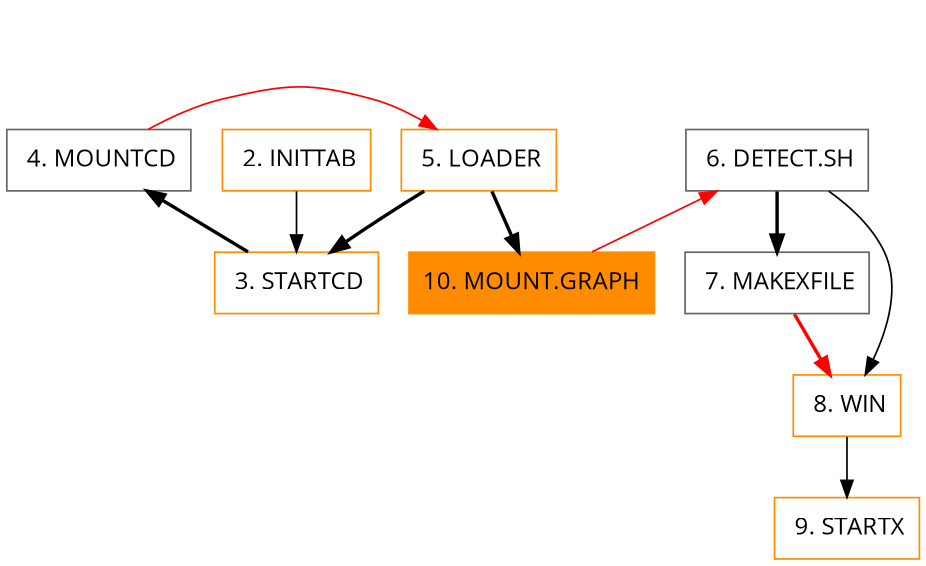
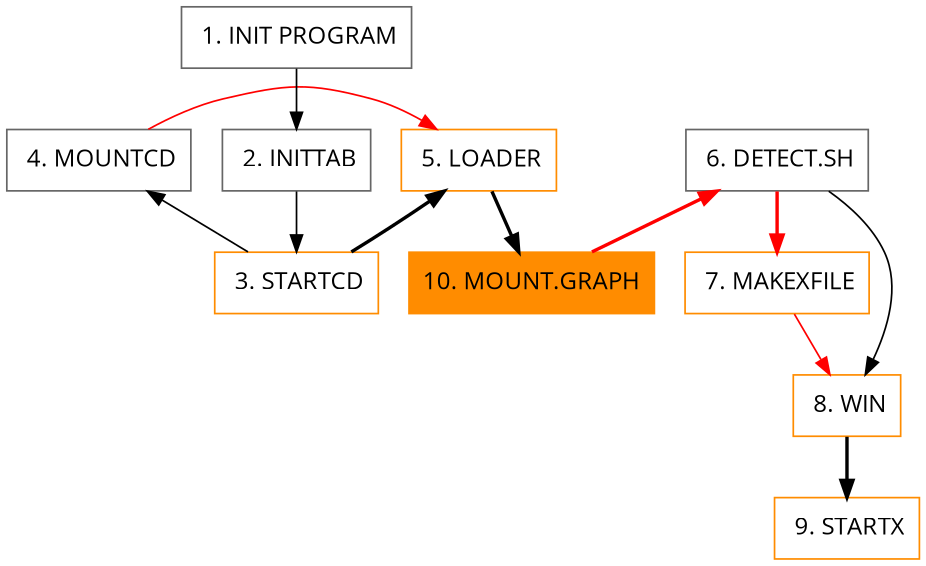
none -> (297, 37)
(297, 160) -> (297, 160)
(777, 213) -> (777, 213)
(385, 216) -> (391, 227)
(647, 225) -> (647, 225)
(205, 226) -> (205, 226)
(777, 283) -> (777, 283)
(808, 337) -> (808, 337)
(847, 459) -> (847, 459)
